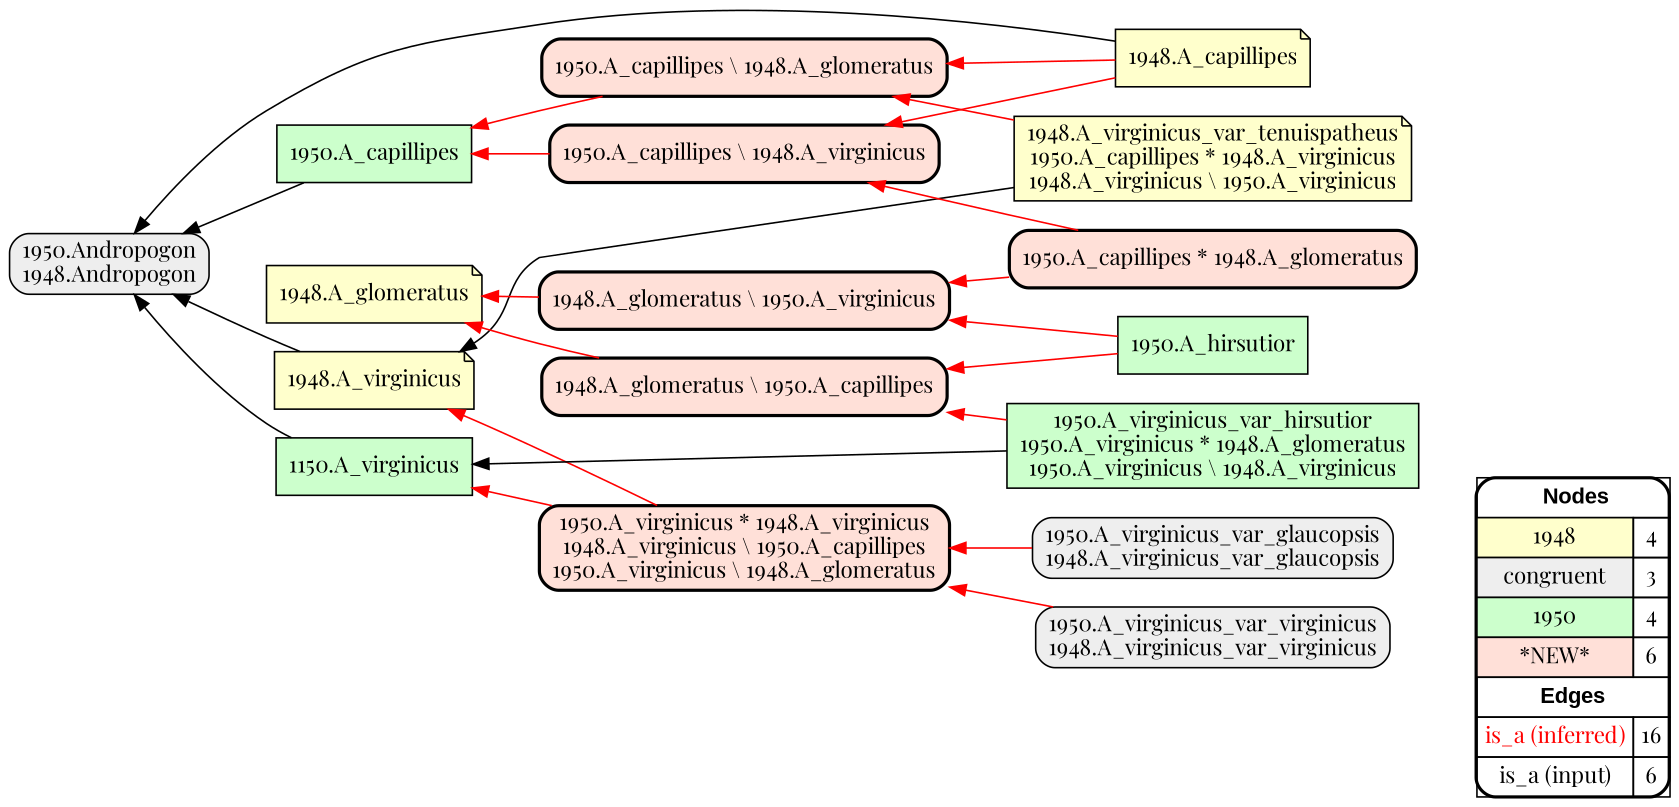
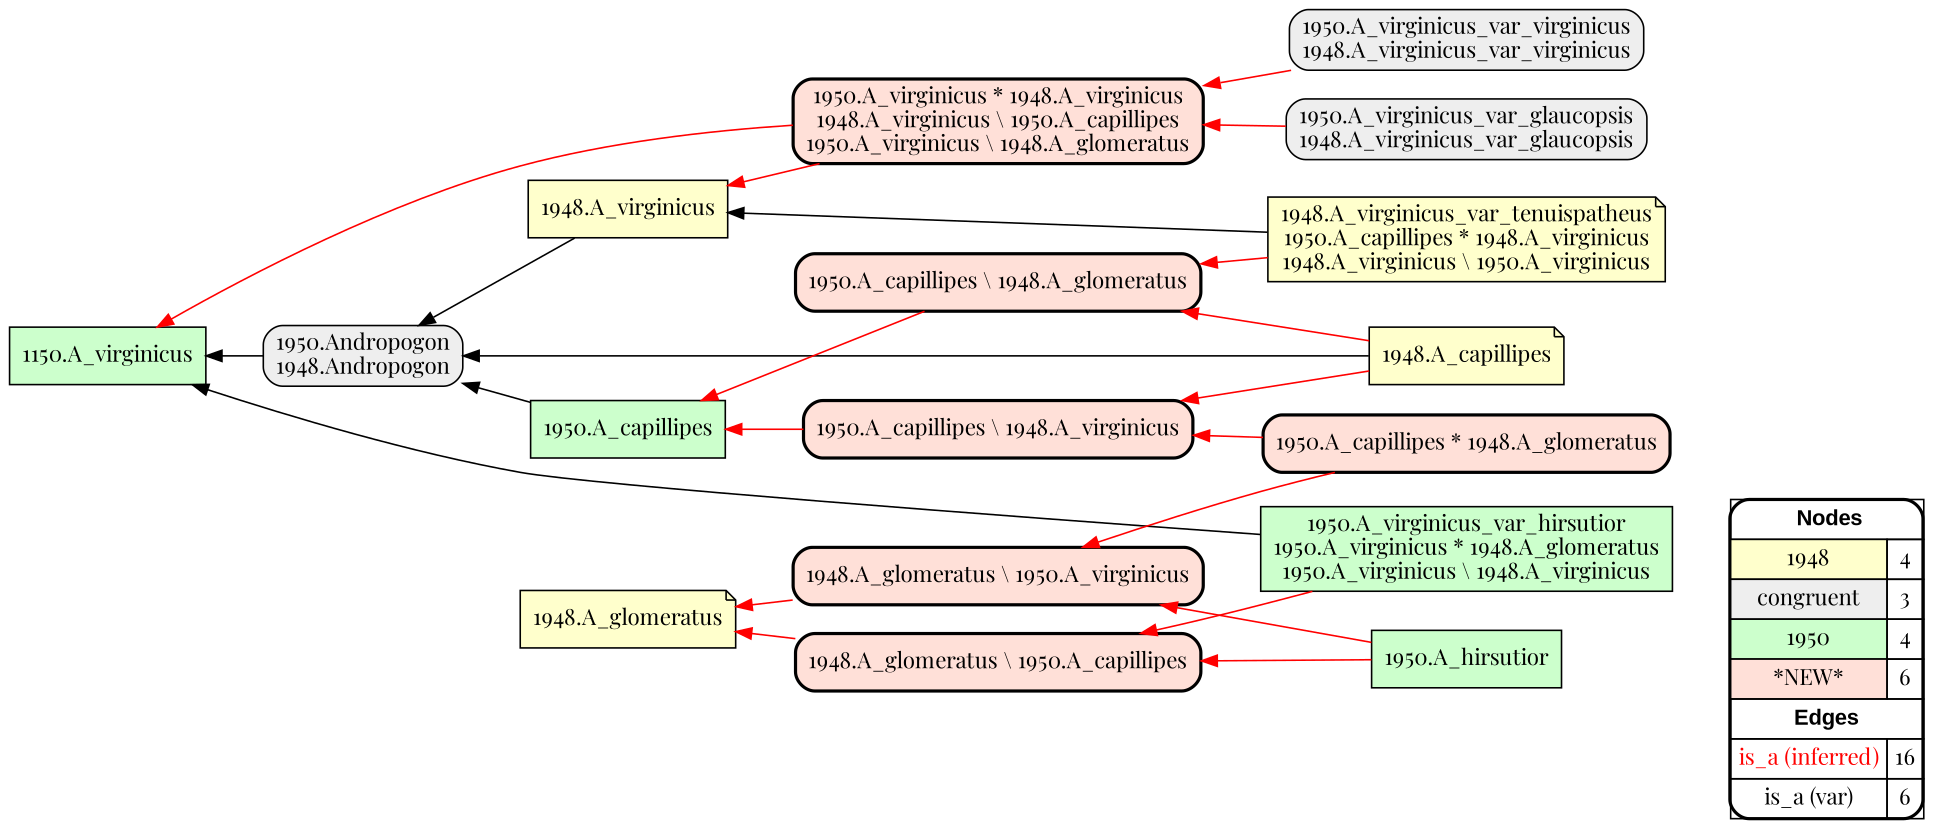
(212, 380) -> (243, 356)
(374, 380) -> (628, 209)
(1555, 776) -> (1809, 798)
